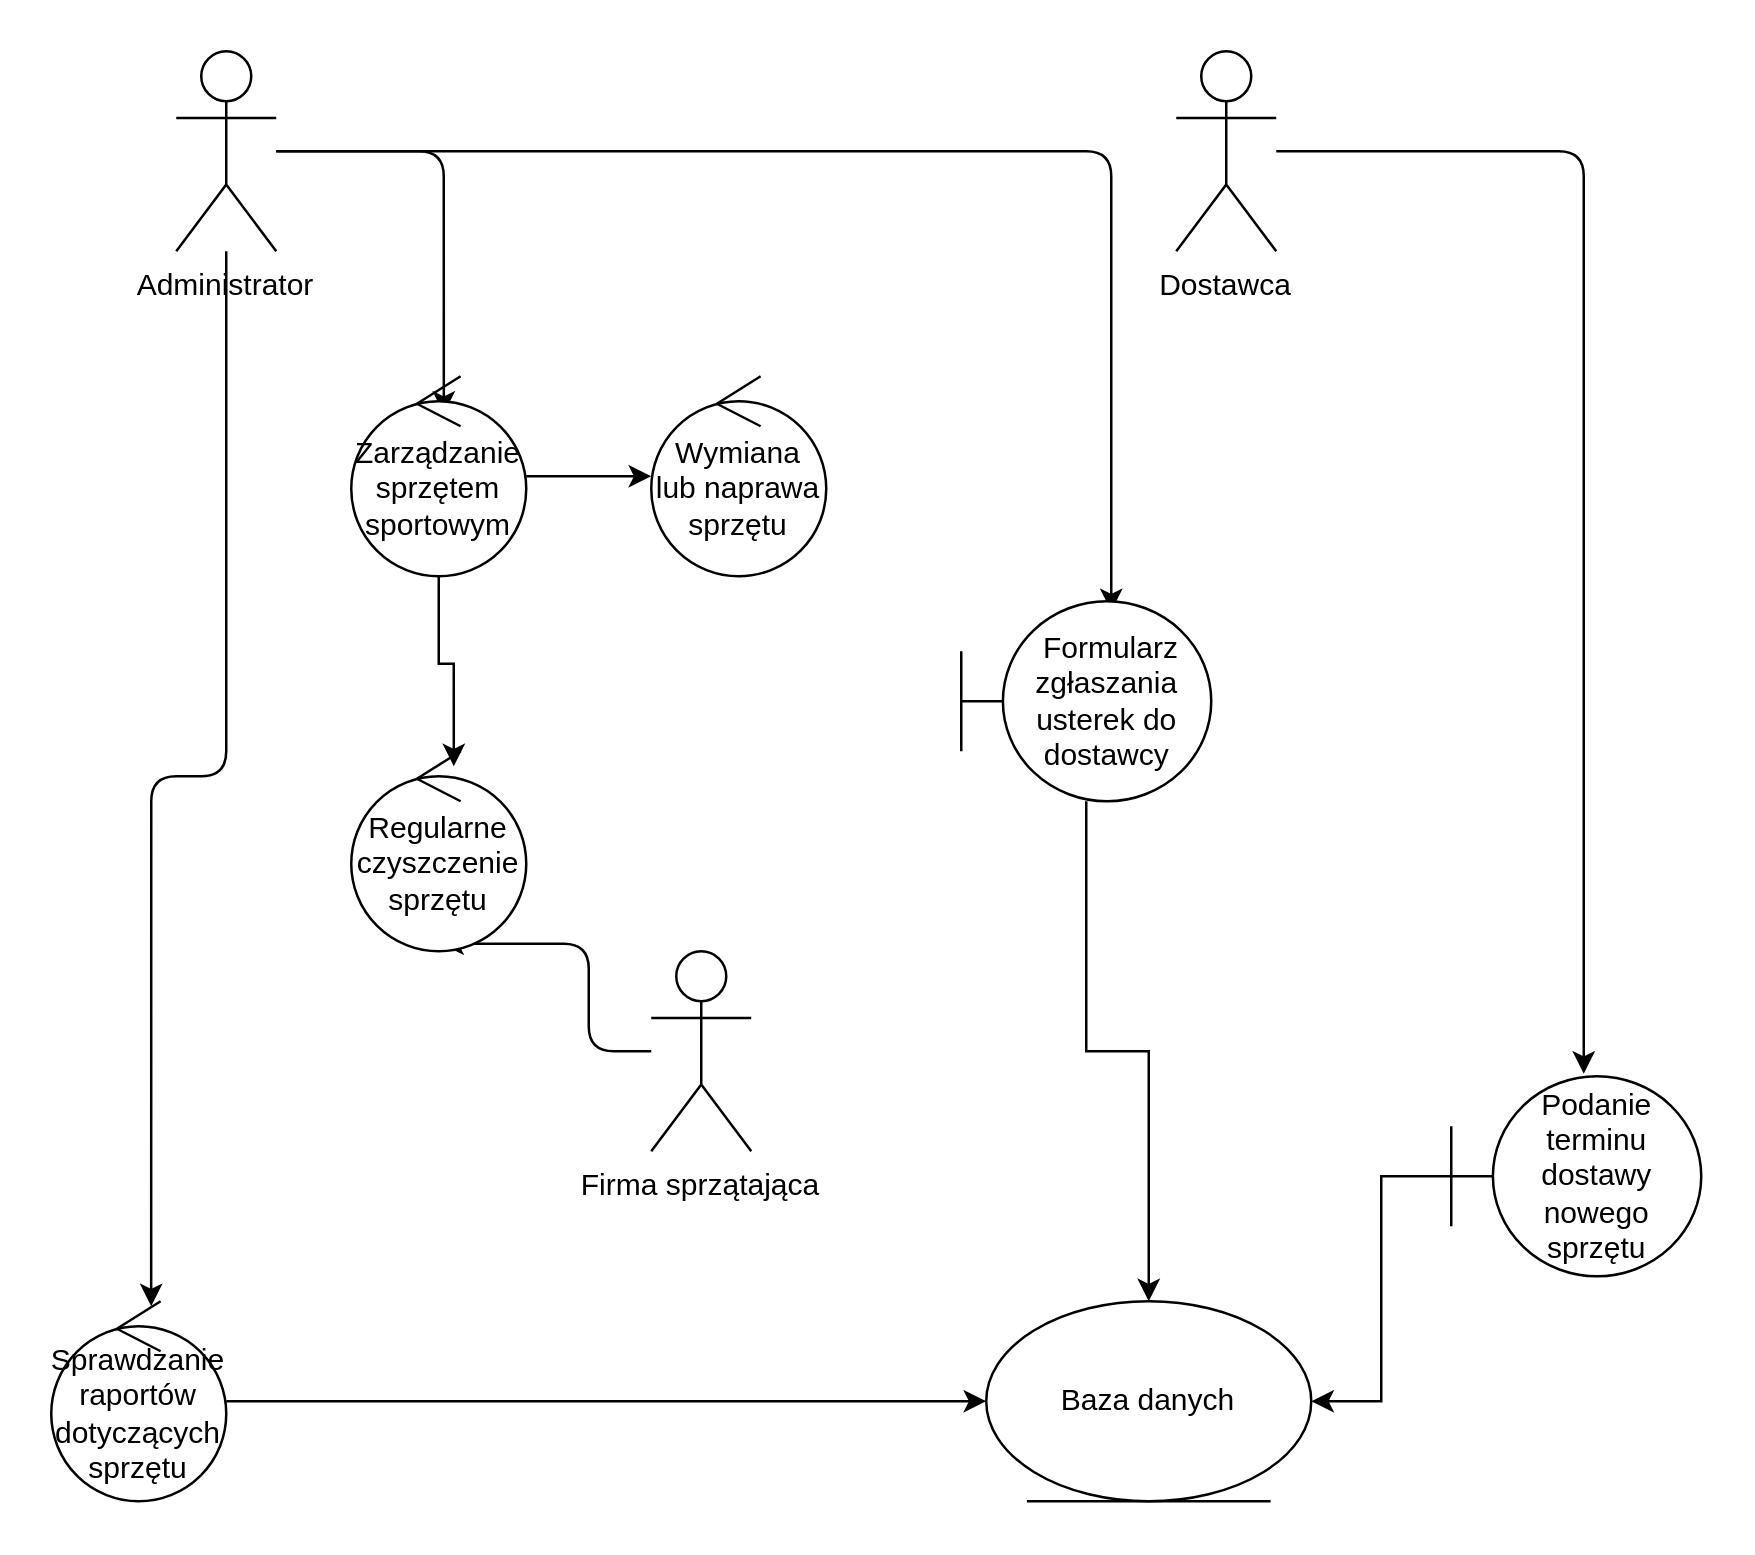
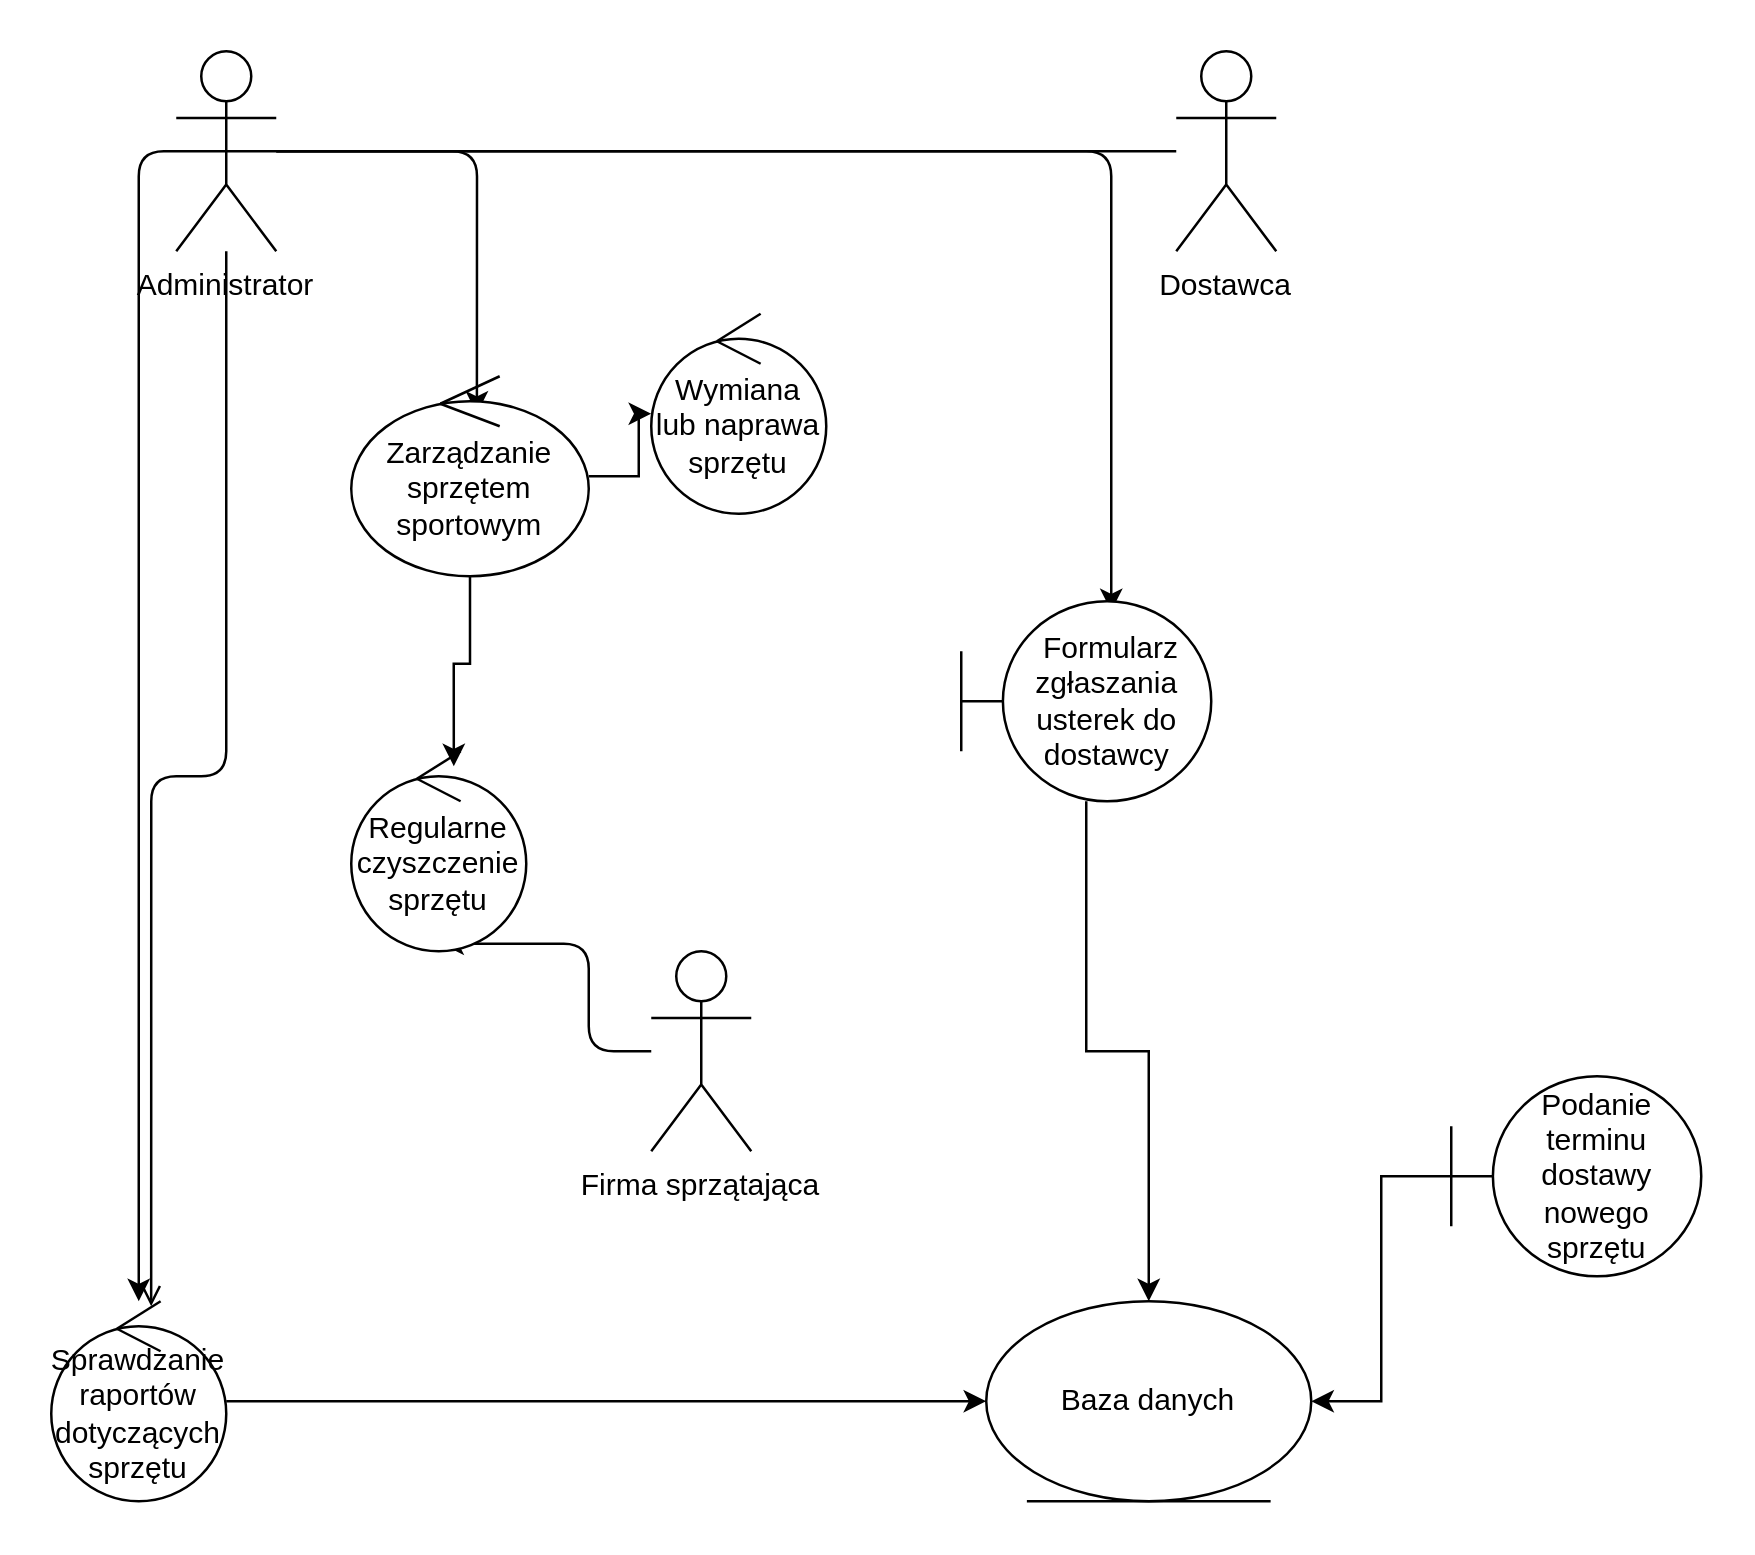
(1584, 458) -> (139, 685)
(439, 476) -> (470, 476)
(739, 476) -> (739, 414)
(151, 1281) -> (151, 1287)
